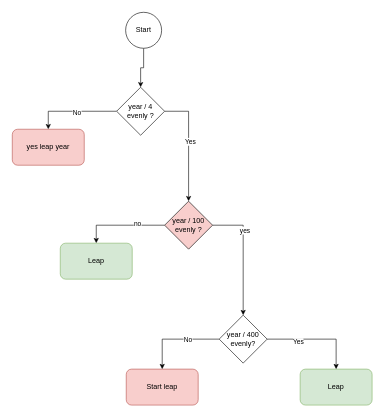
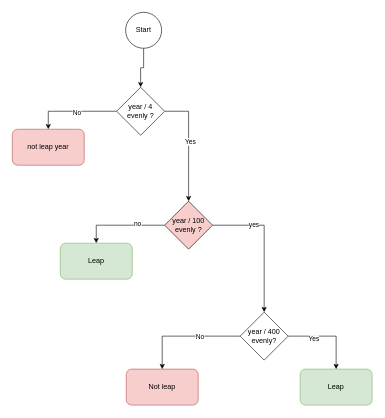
(48, 147) -> (48, 147)
(243, 339) -> (264, 336)
(162, 387) -> (162, 387)
